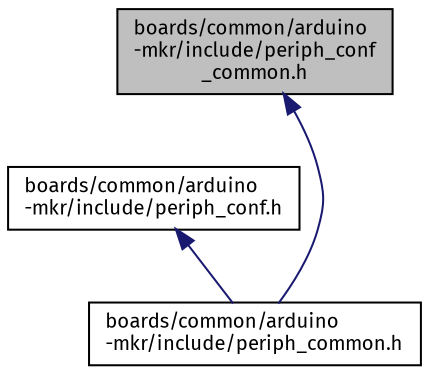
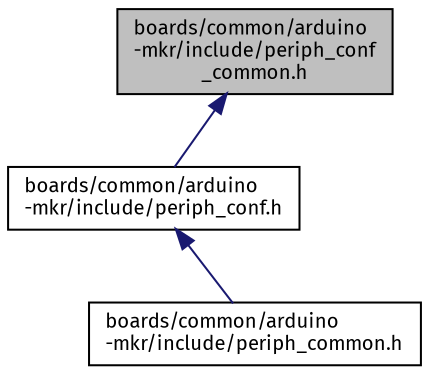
(322, 210) -> (195, 139)
